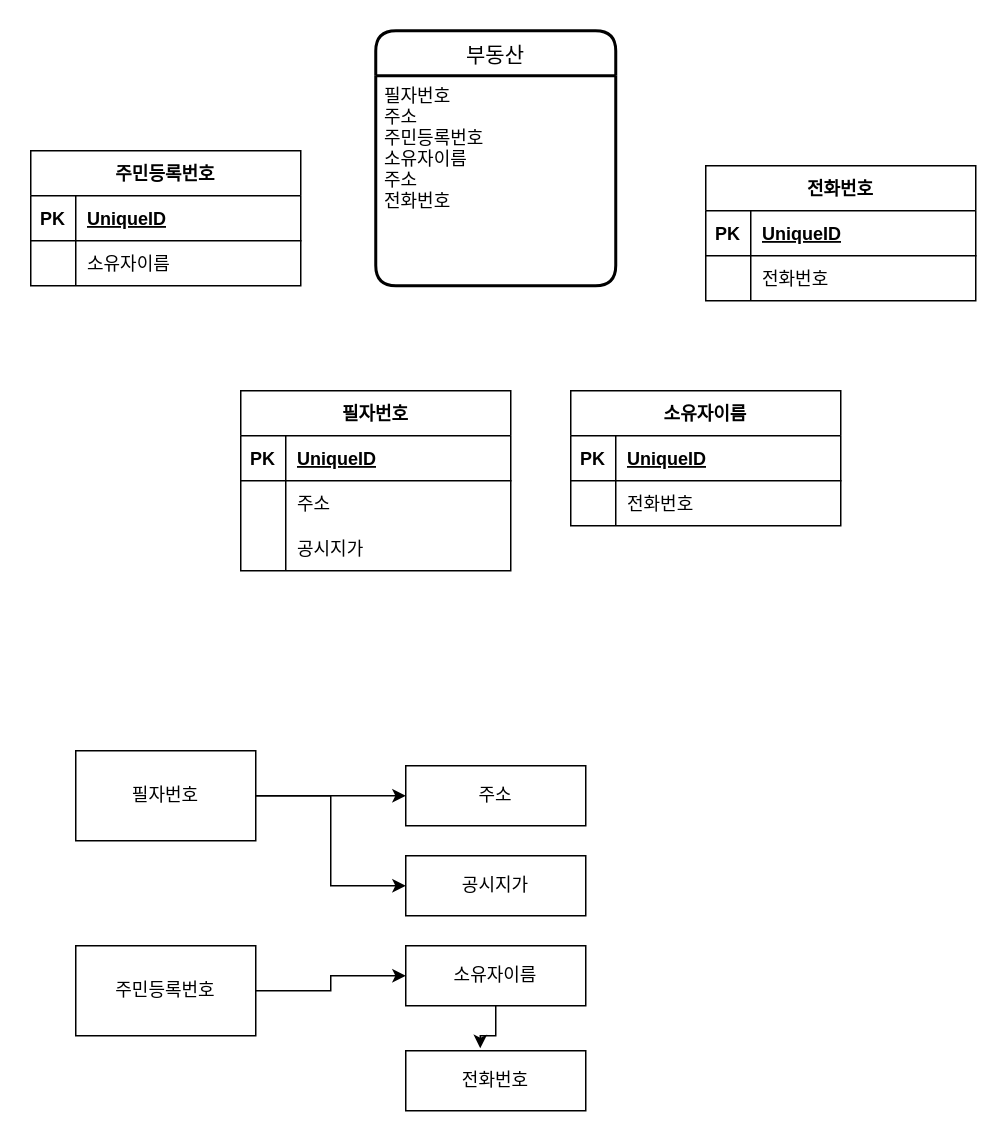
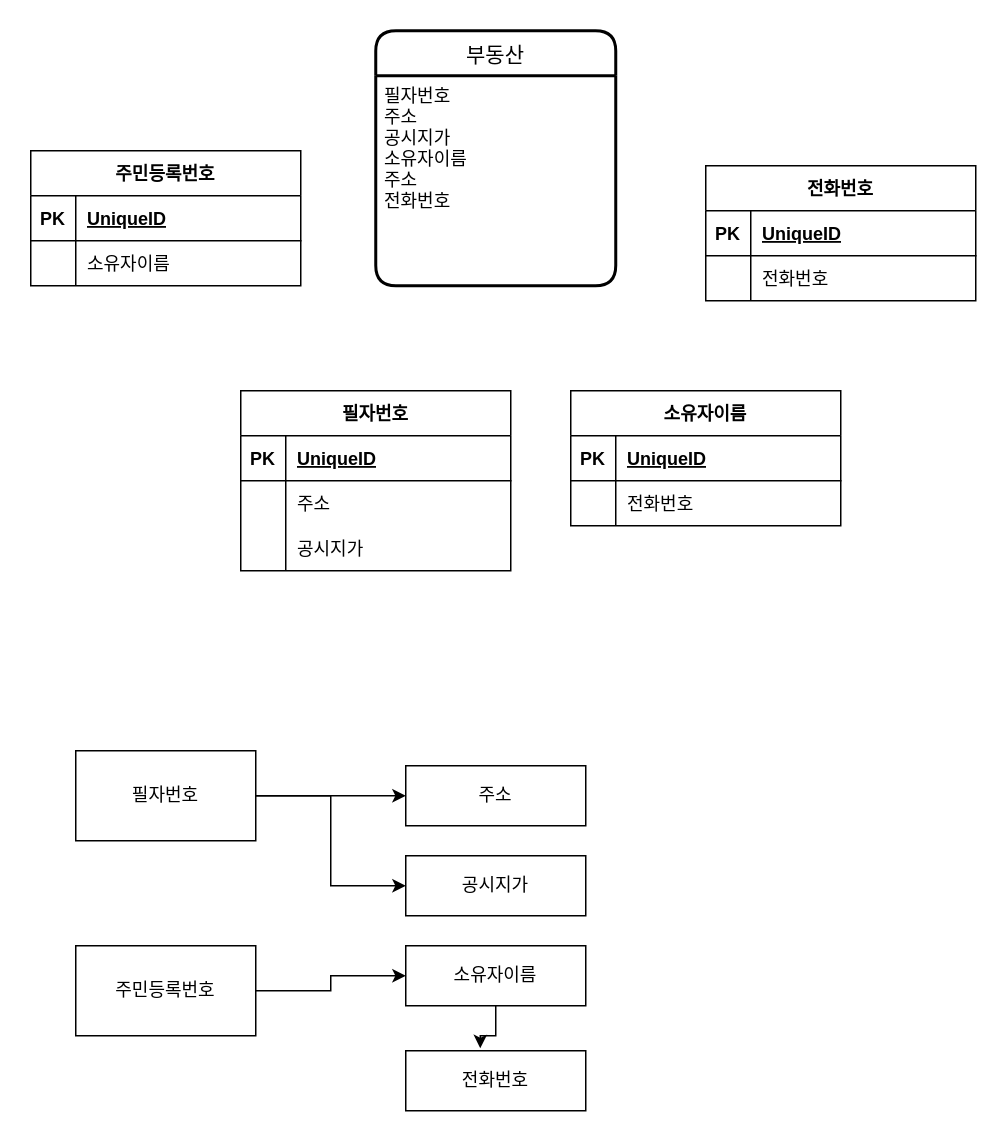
(420, 96) -> (420, 96)
